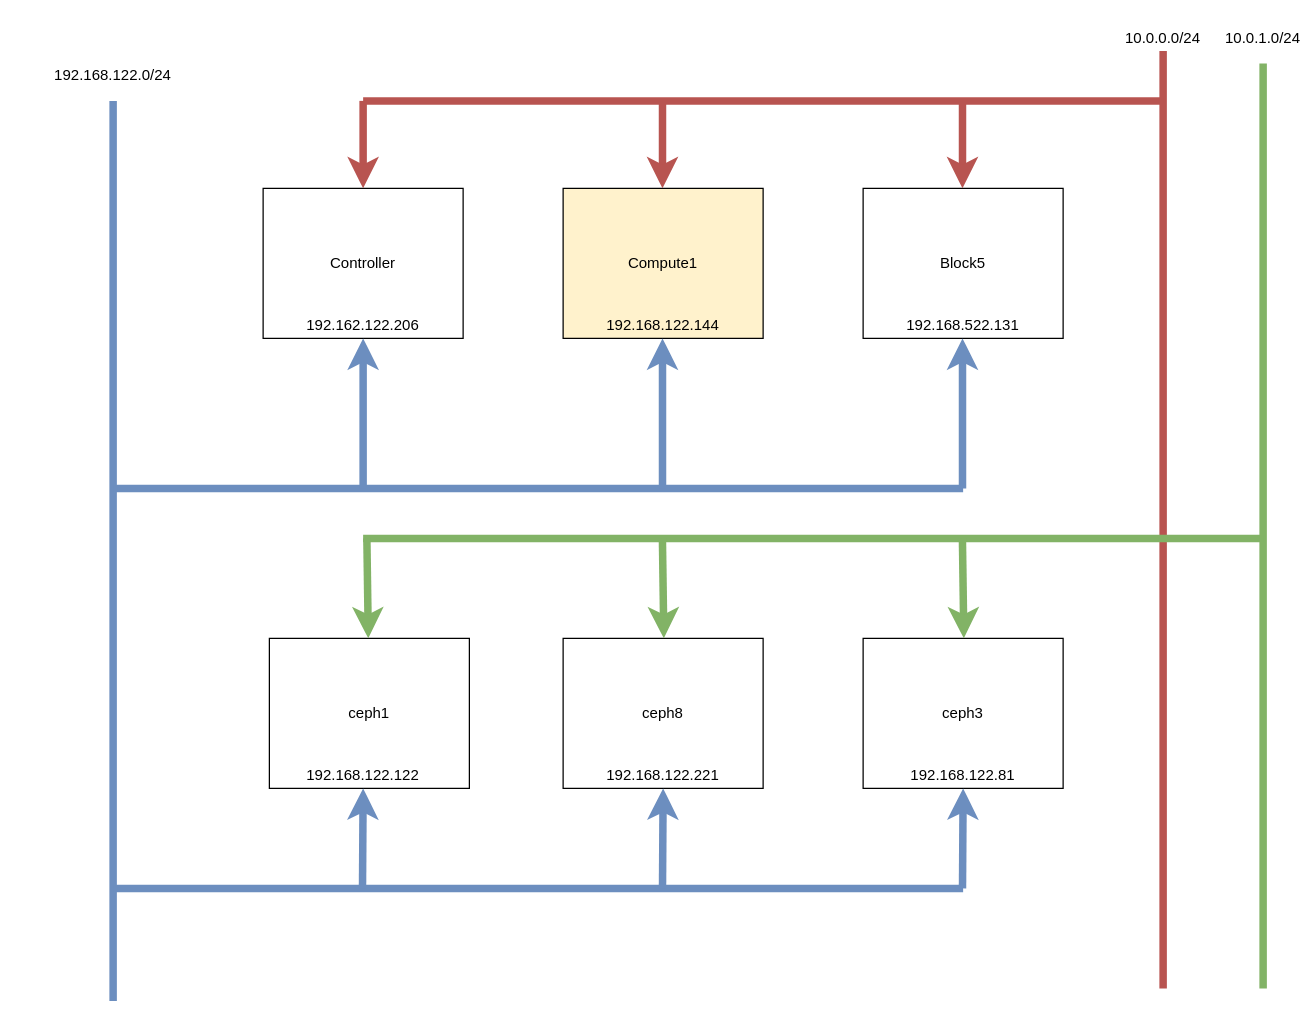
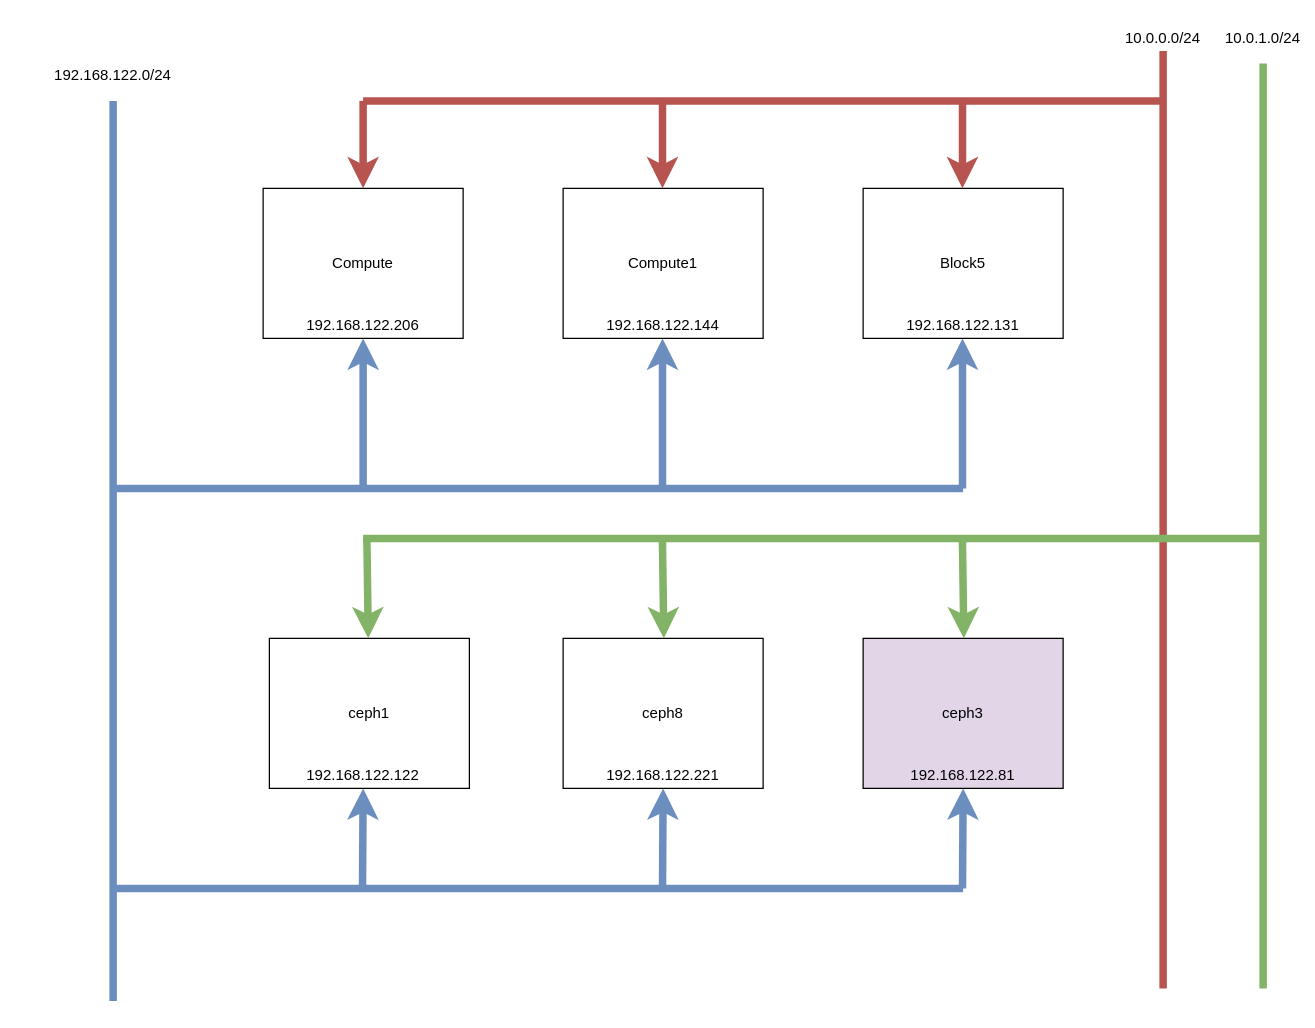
(363, 263) -> (363, 263)
(663, 263) -> (663, 263)
(363, 326) -> (363, 326)
(963, 326) -> (963, 326)
(963, 713) -> (963, 713)
